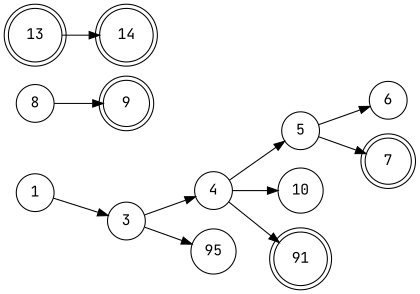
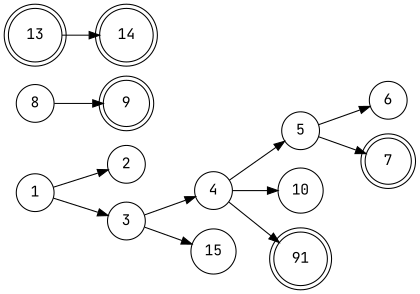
none -> (126, 164)
(214, 251) -> (214, 251)
